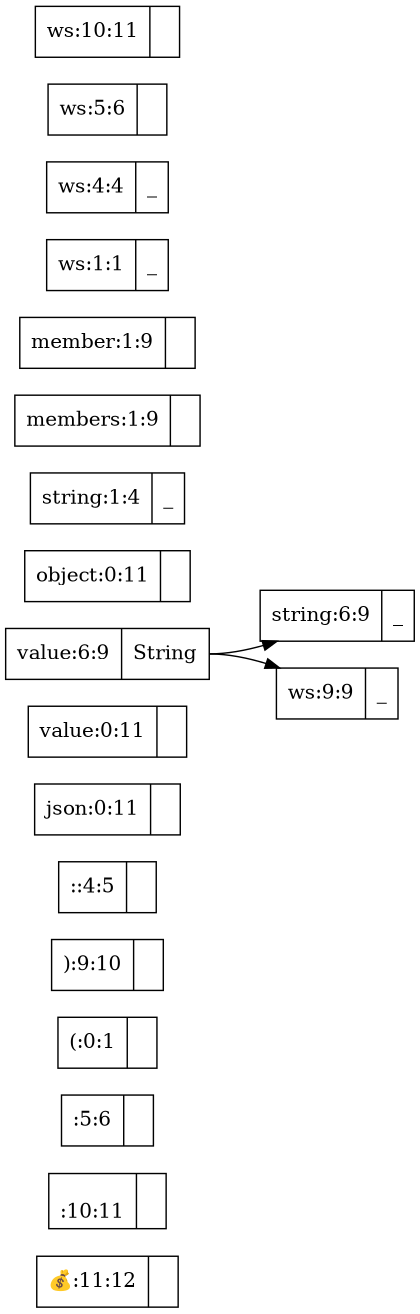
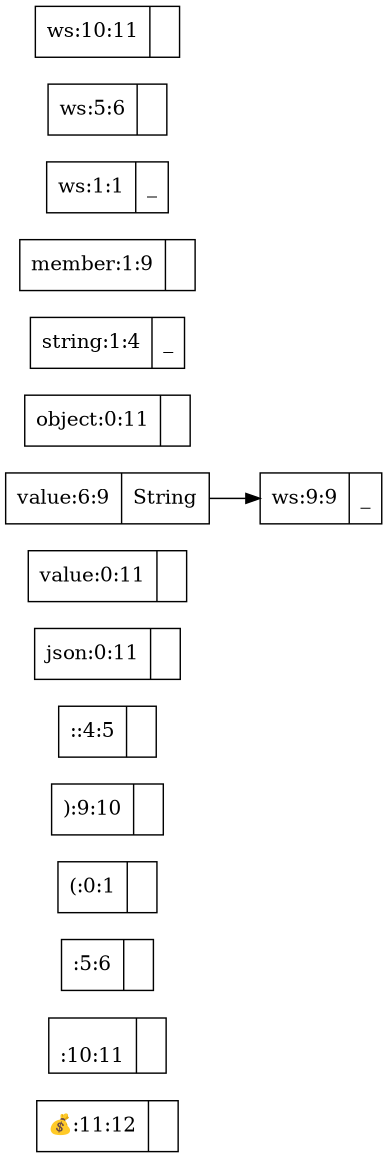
(107, 187) -> none
(107, 421) -> none
(337, 616) -> none
